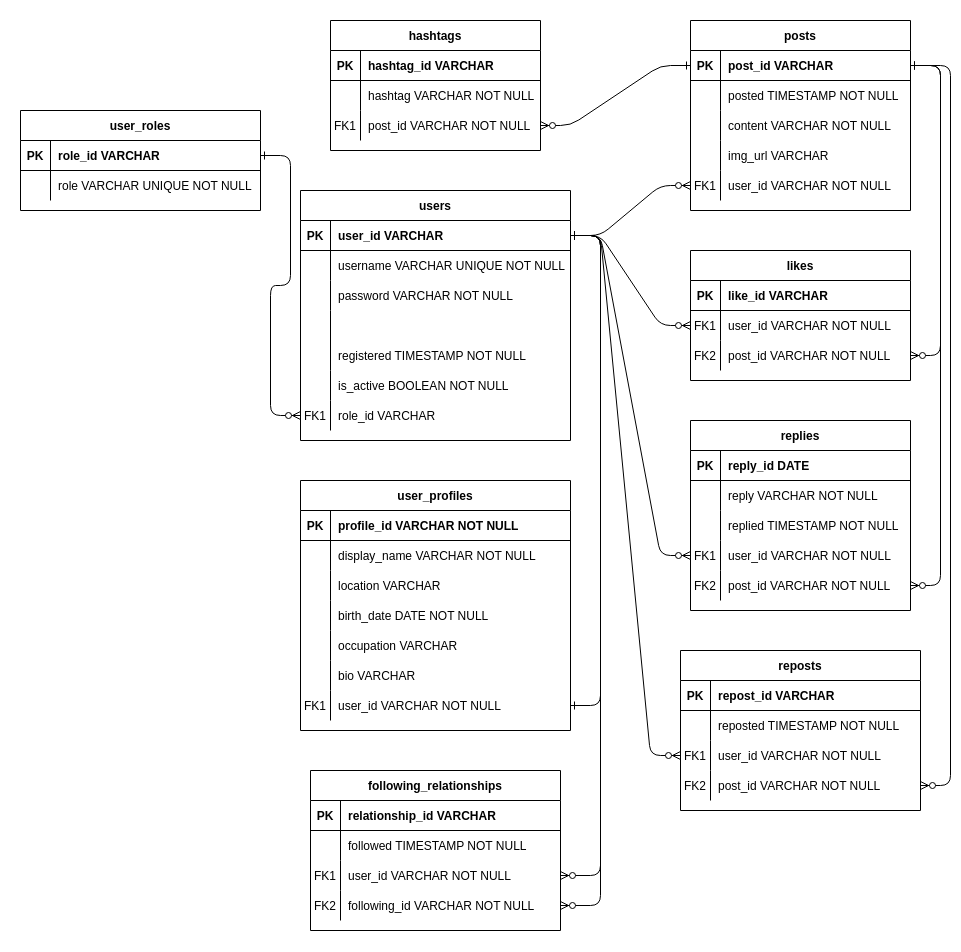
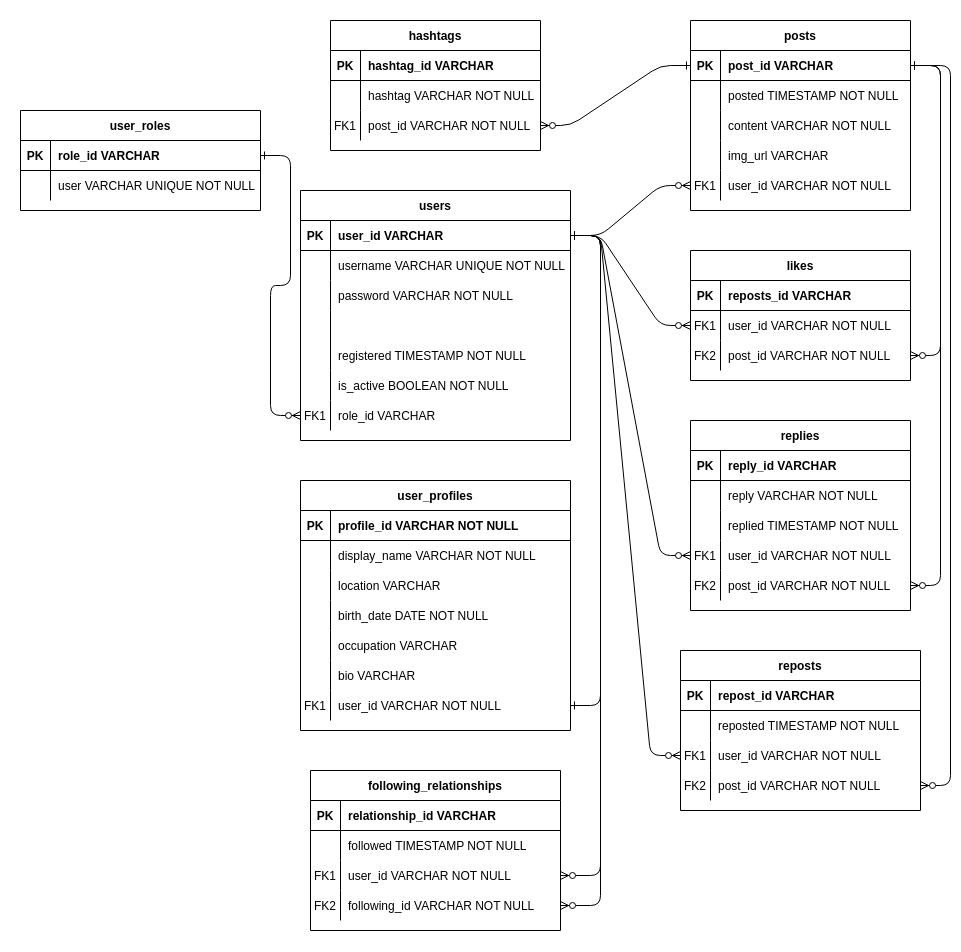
(144, 186) -> (146, 186)
(772, 296) -> (785, 296)
(767, 466) -> (777, 466)
